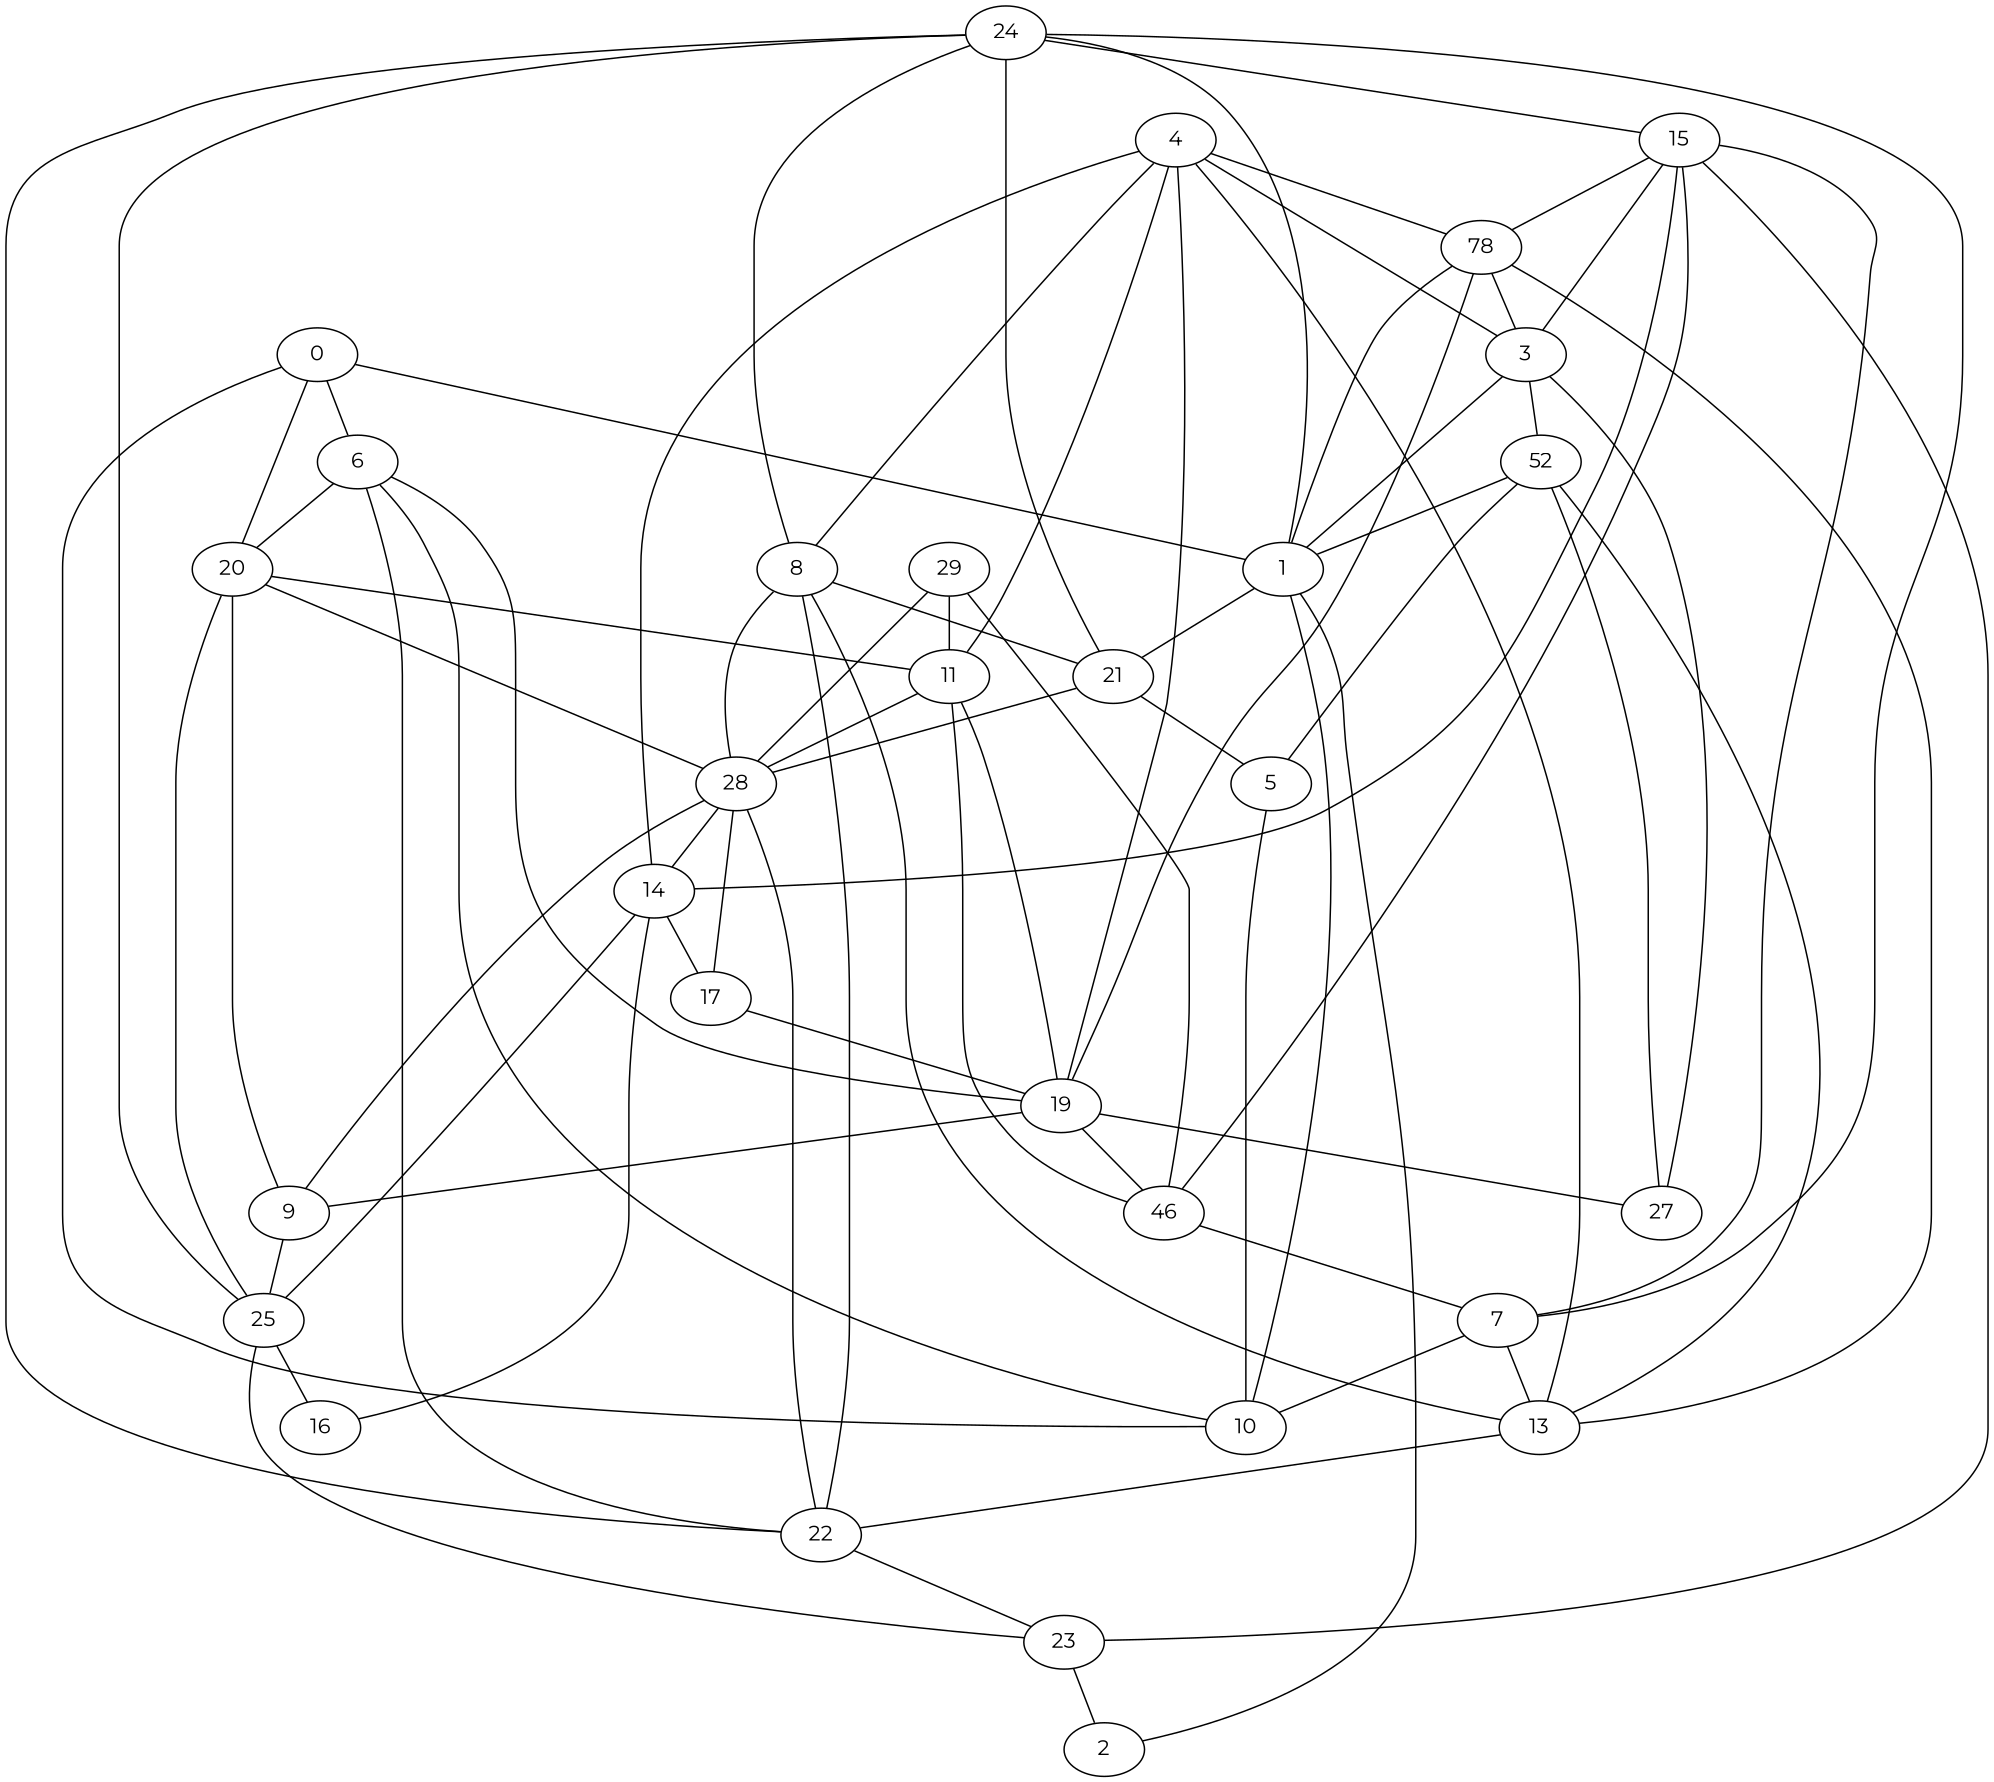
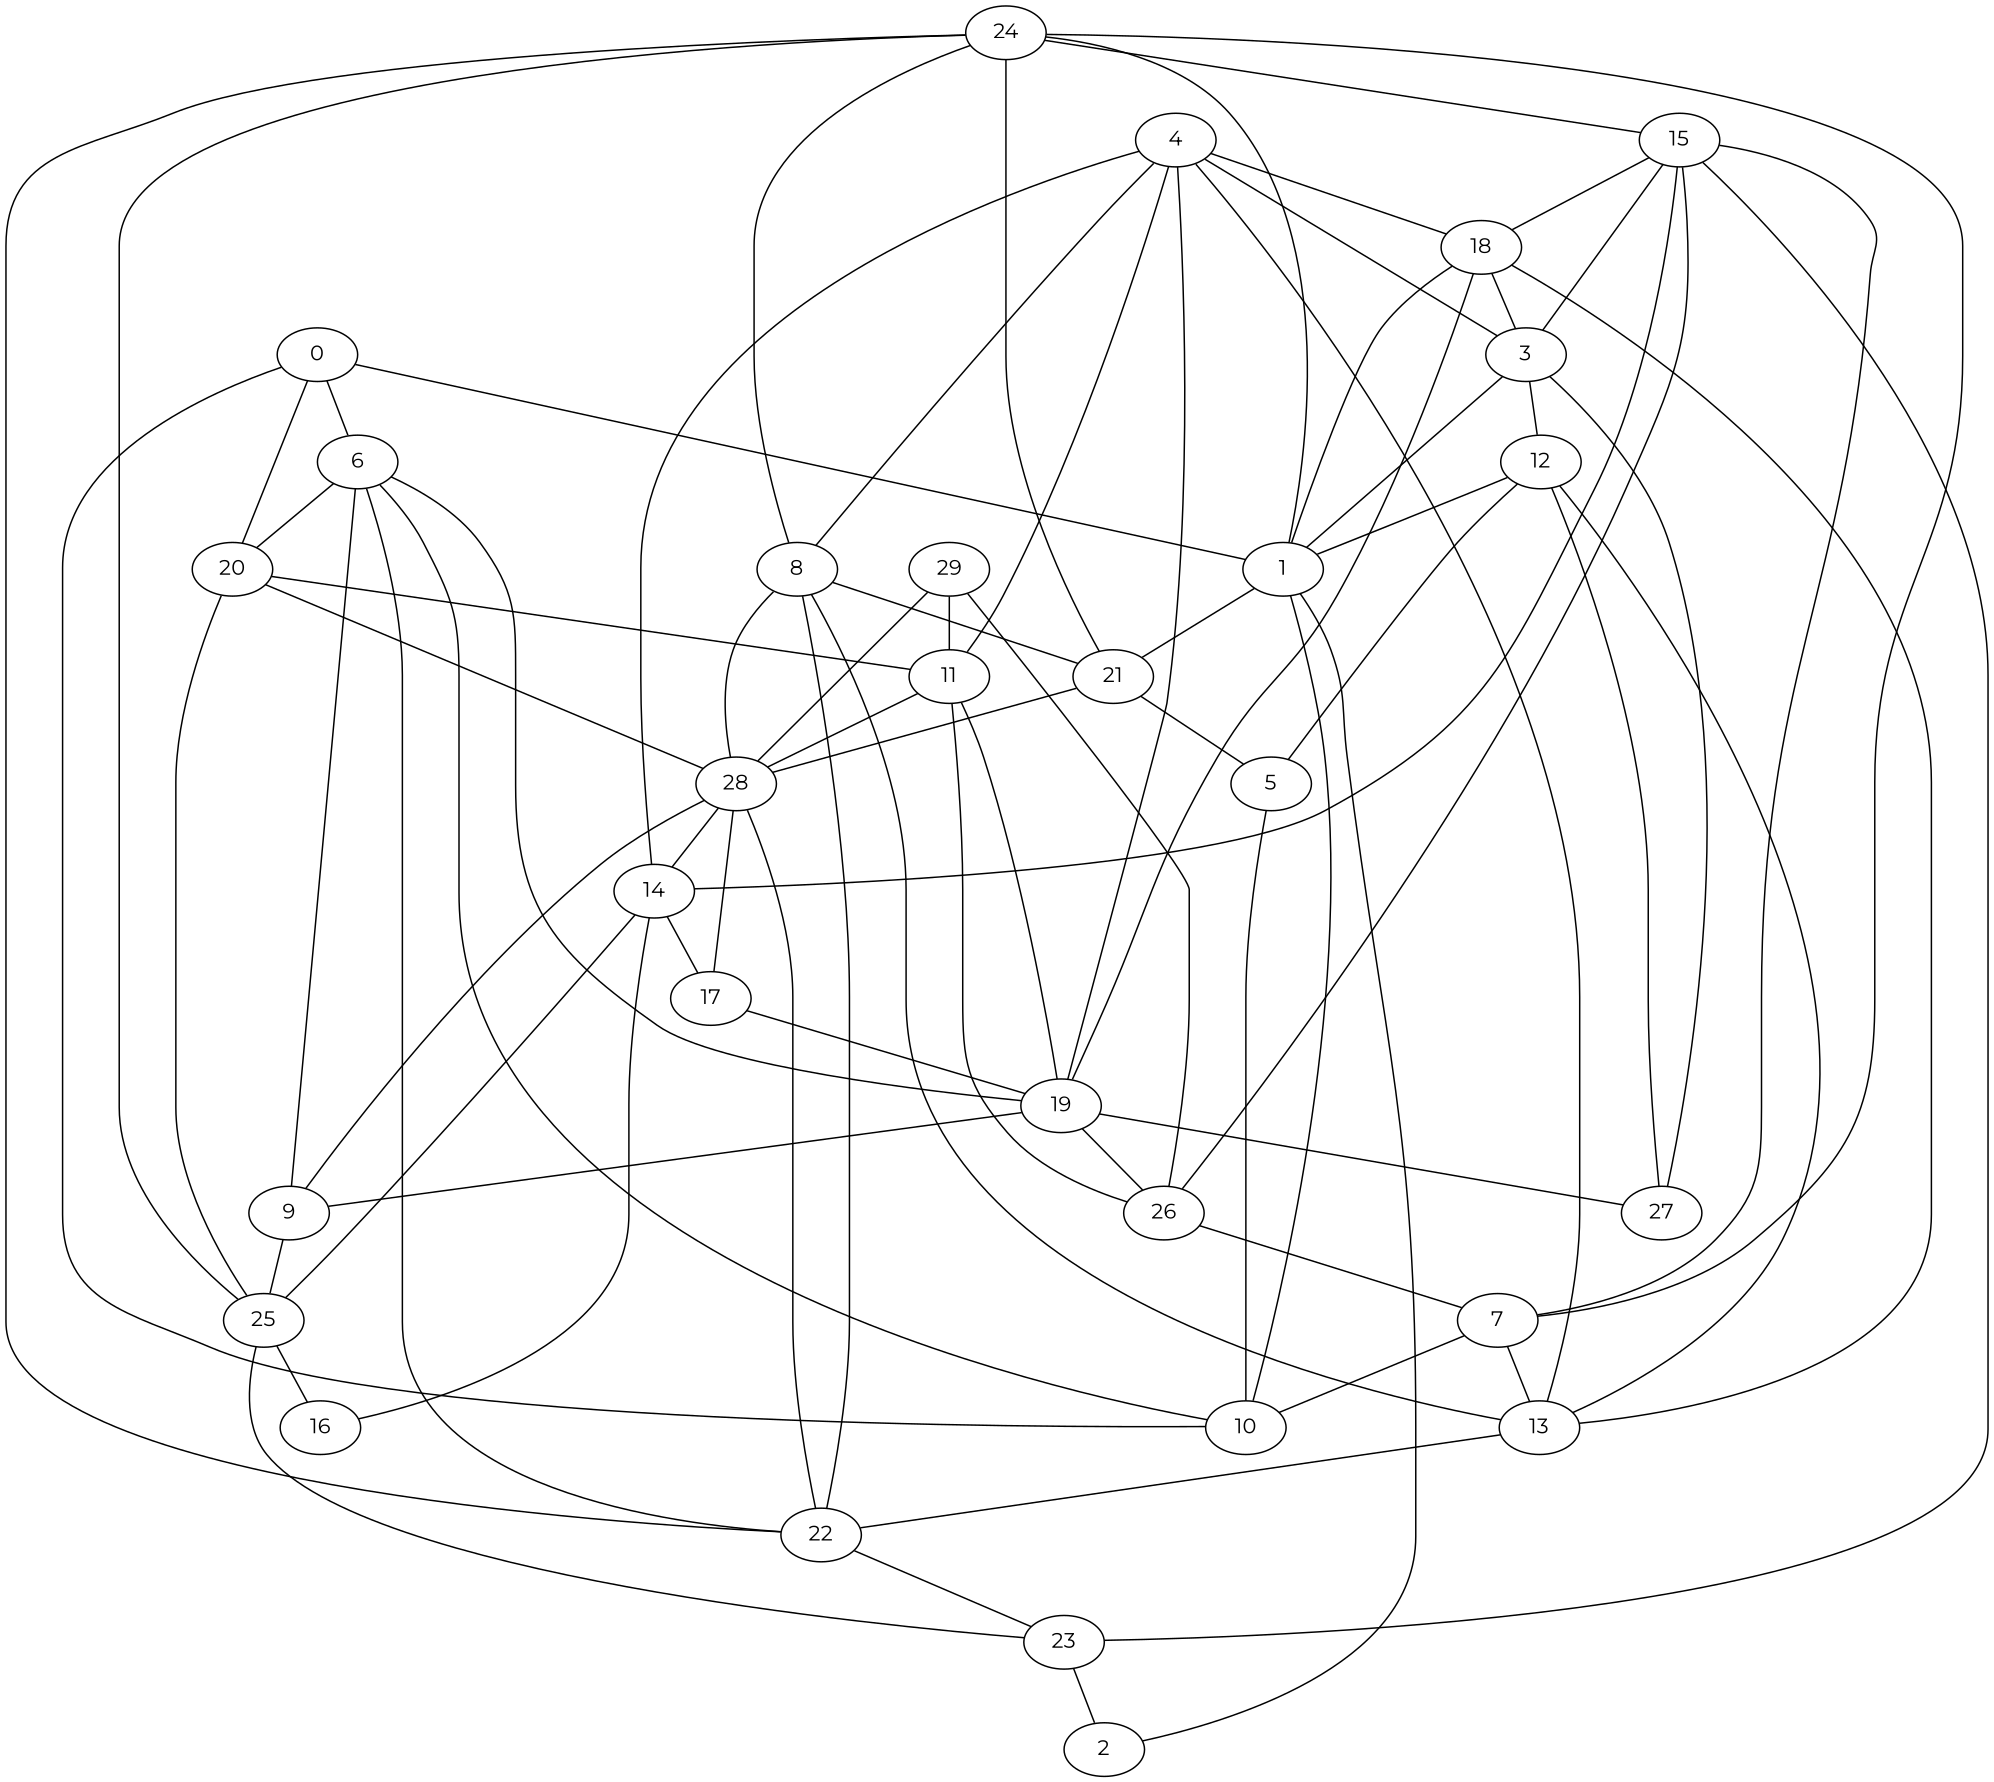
(1481, 247) -> (1481, 247)
(1541, 462) -> (1541, 462)
(232, 895) -> (323, 838)
(1164, 1213) -> (1164, 1213)
